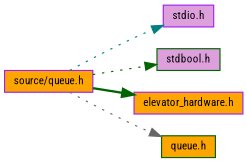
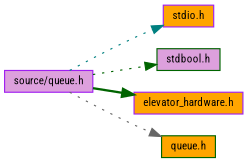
(188, 16) -> (188, 16)
(49, 81) -> (49, 81)
